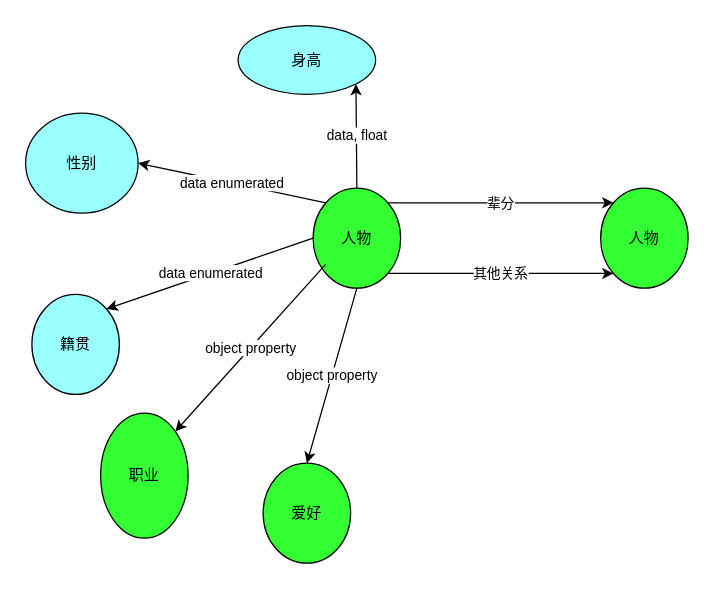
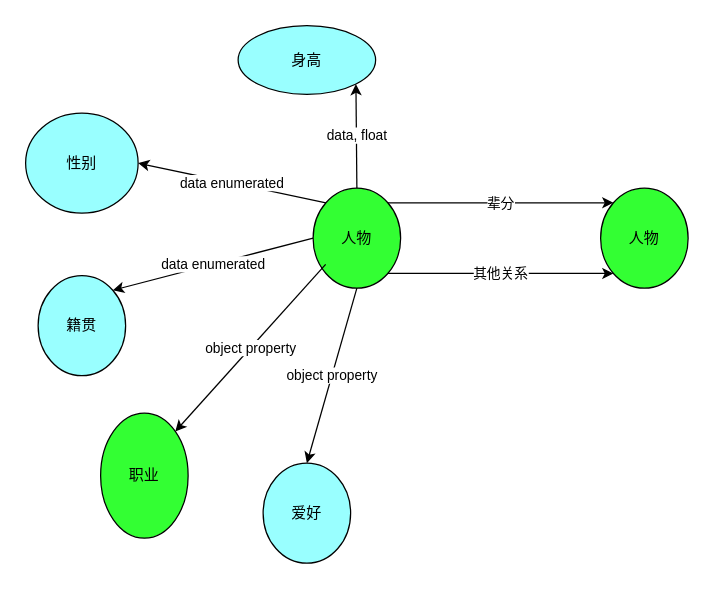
(76, 344) -> (82, 326)
(307, 513) -> (307, 513)
